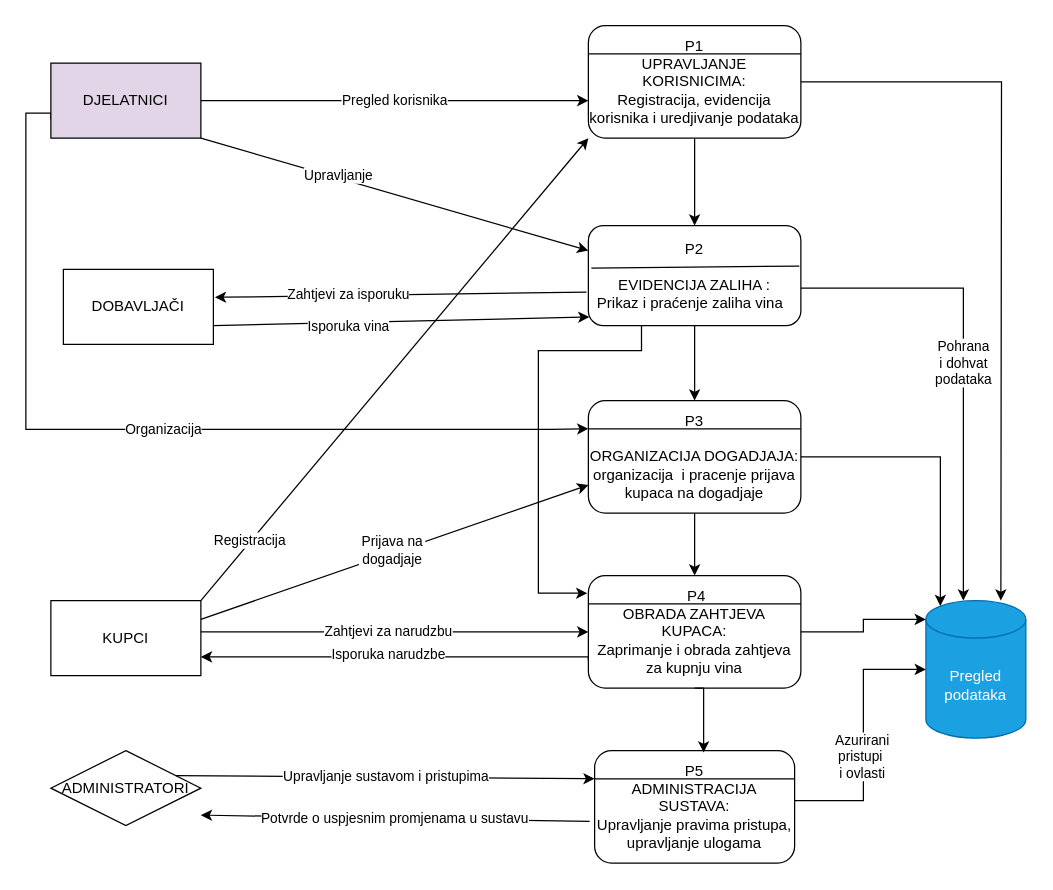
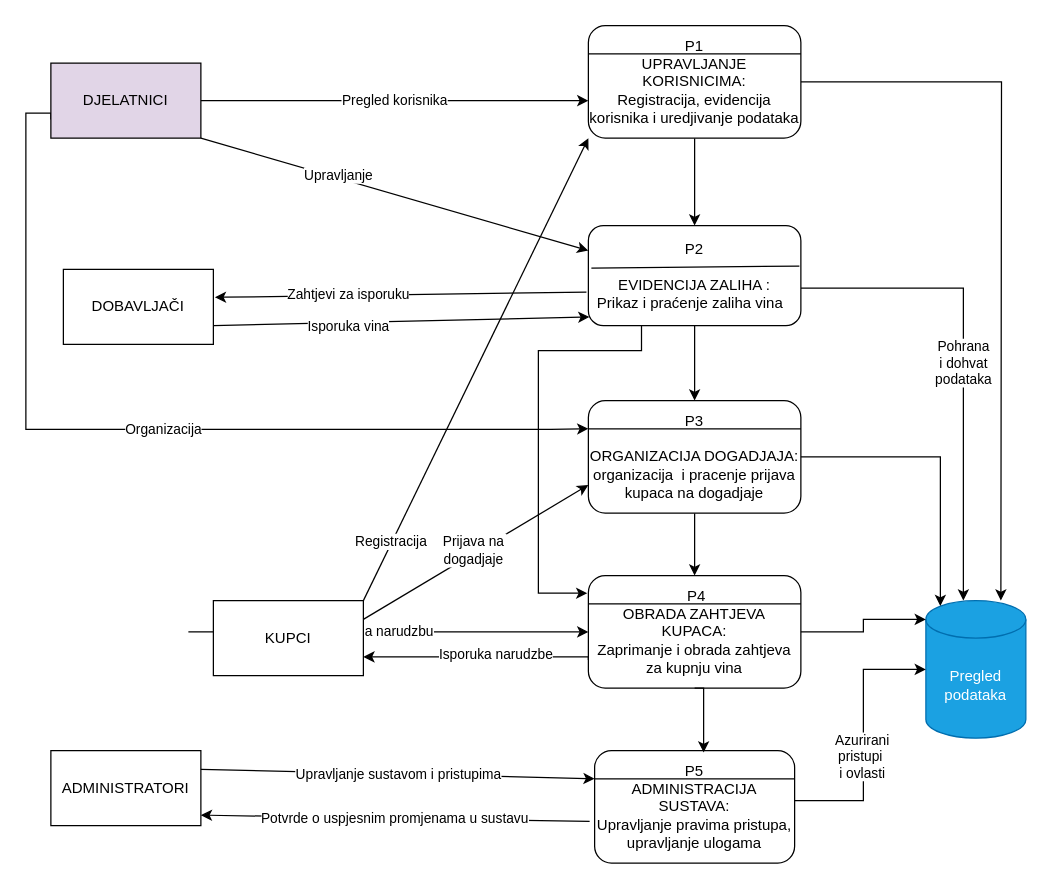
(126, 638) -> (288, 638)
(126, 788) -> (126, 788)
